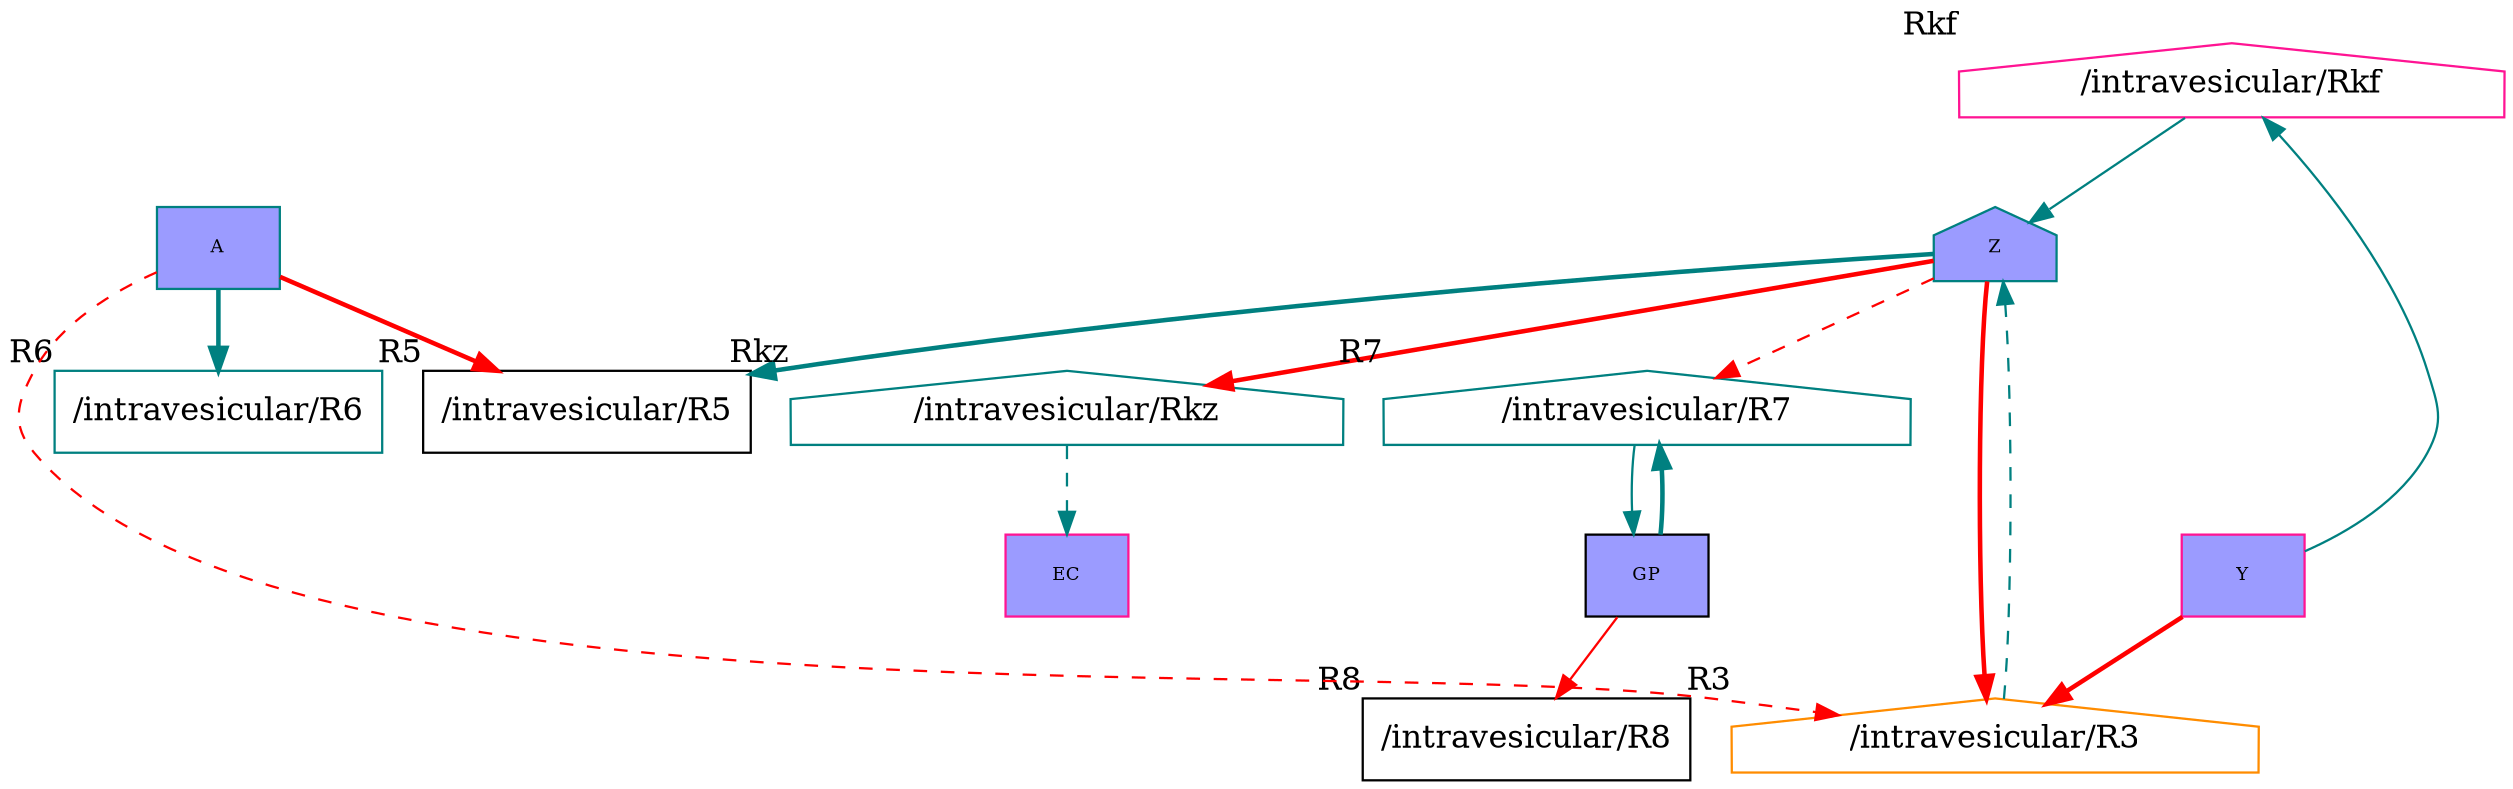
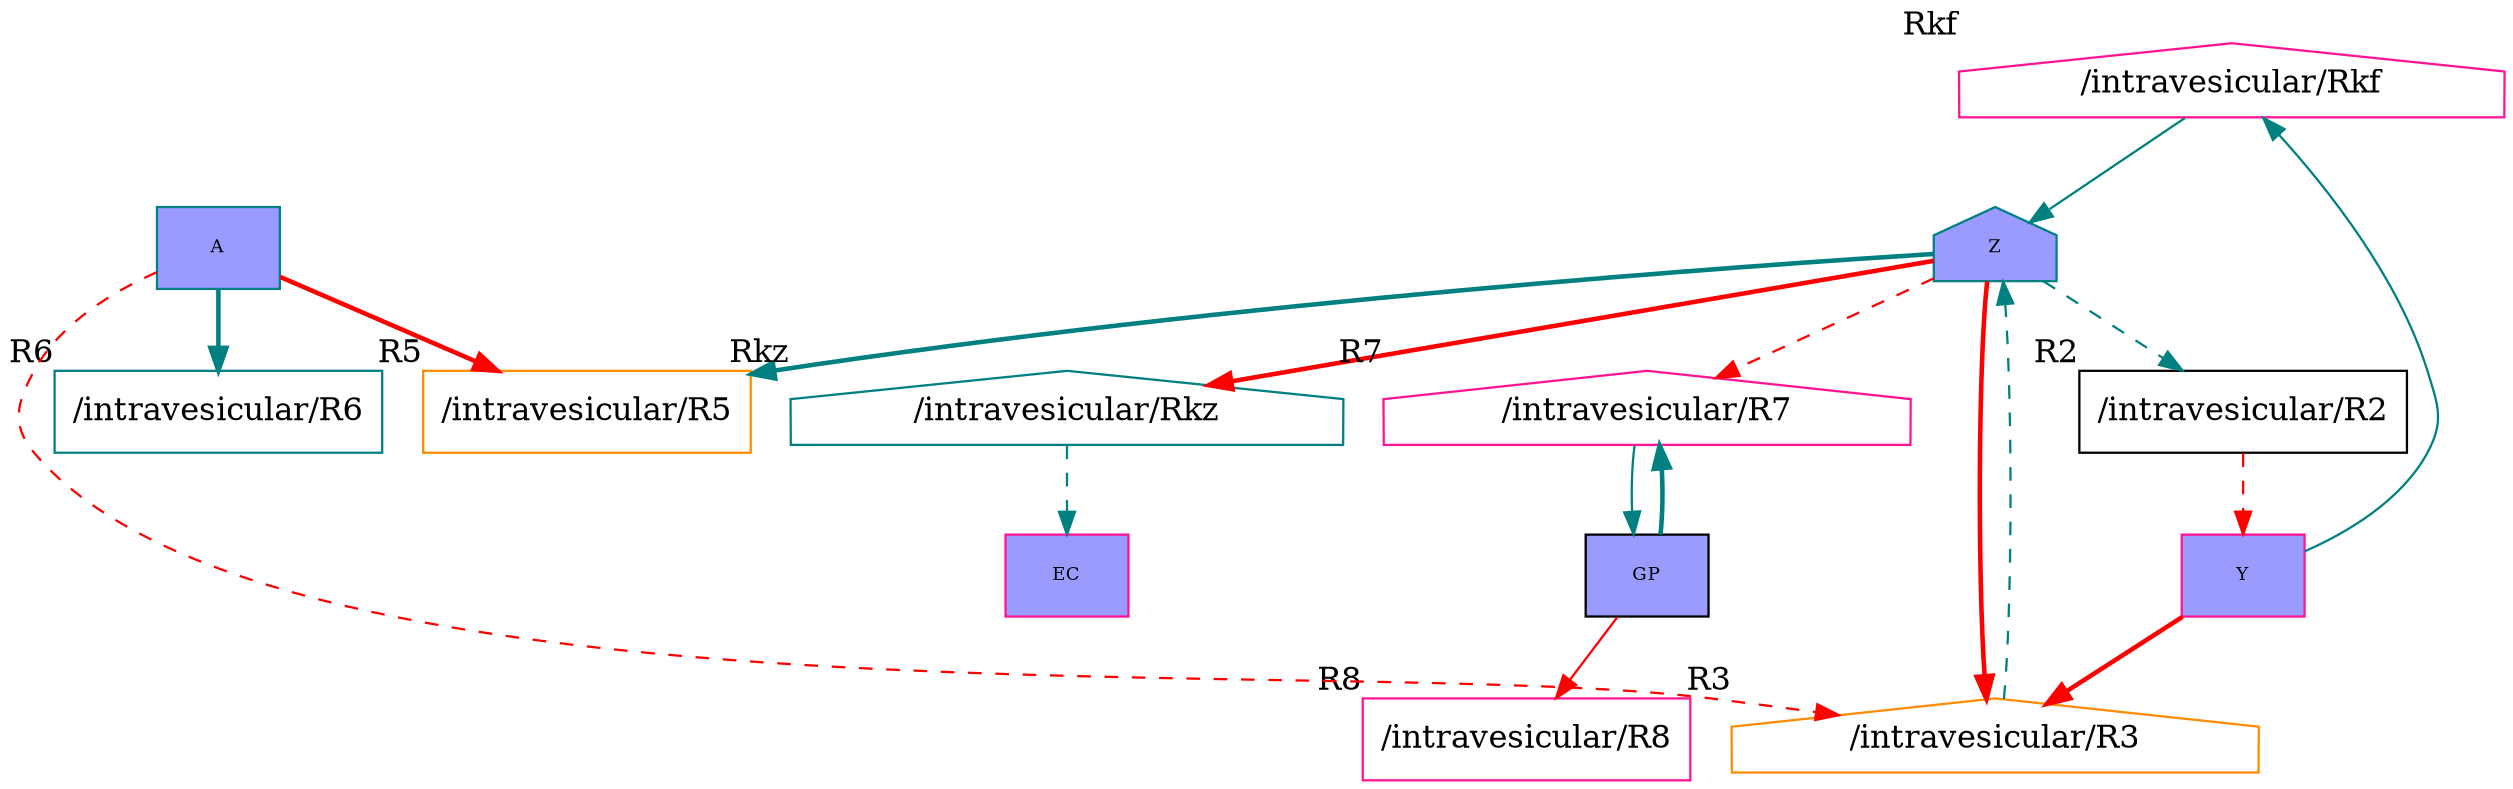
(587, 412) -> (587, 412)
(1647, 412) -> (1647, 412)
none -> (2243, 412)
(1527, 739) -> (1527, 739)
